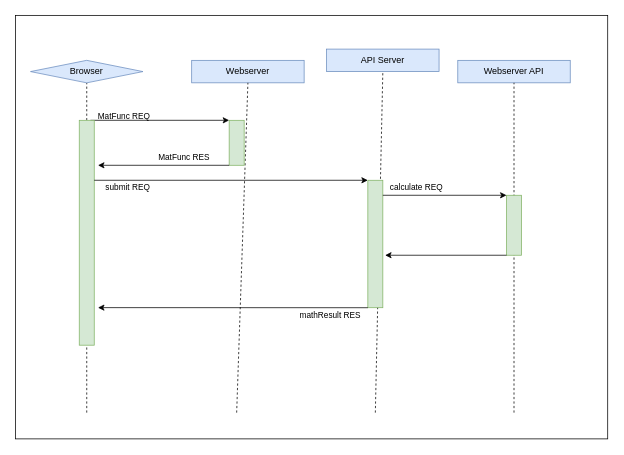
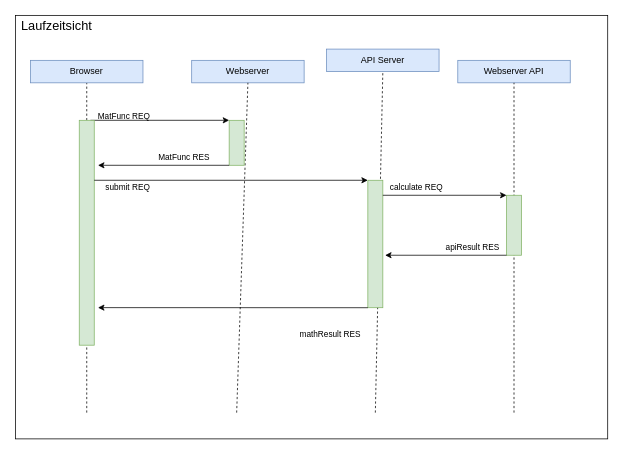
none -> (57, 27)
(87, 72) -> (87, 72)
none -> (473, 248)
(330, 315) -> (330, 334)
